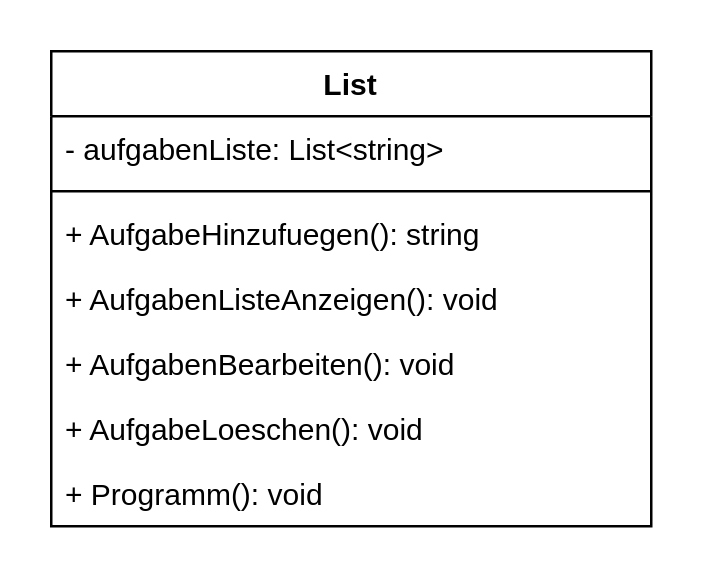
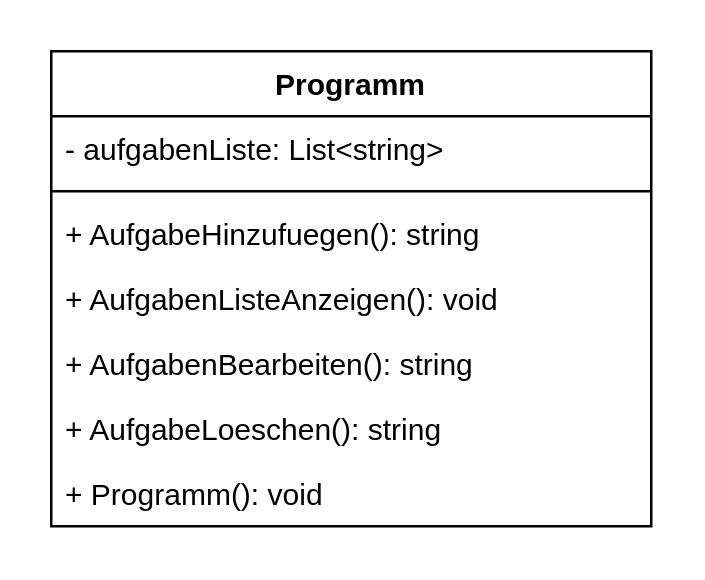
(350, 85) -> (350, 85)
(281, 365) -> (298, 365)
(259, 430) -> (276, 430)
